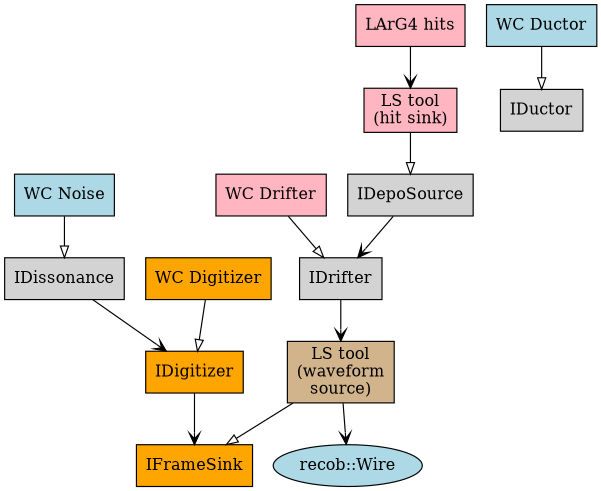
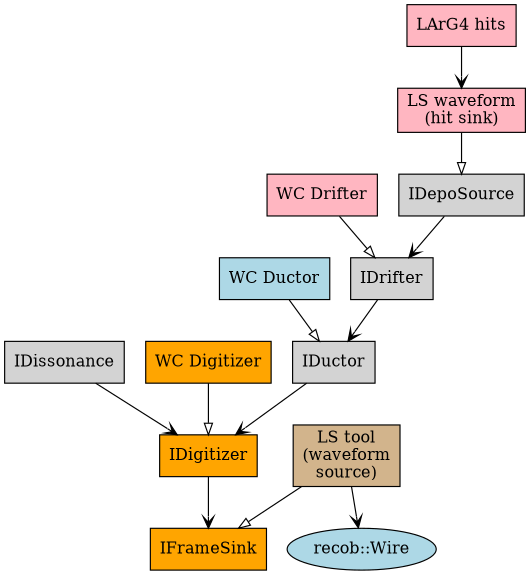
(410, 110) -> (462, 110)
(64, 195) -> none
(341, 314) -> (366, 316)
none -> (276, 405)
